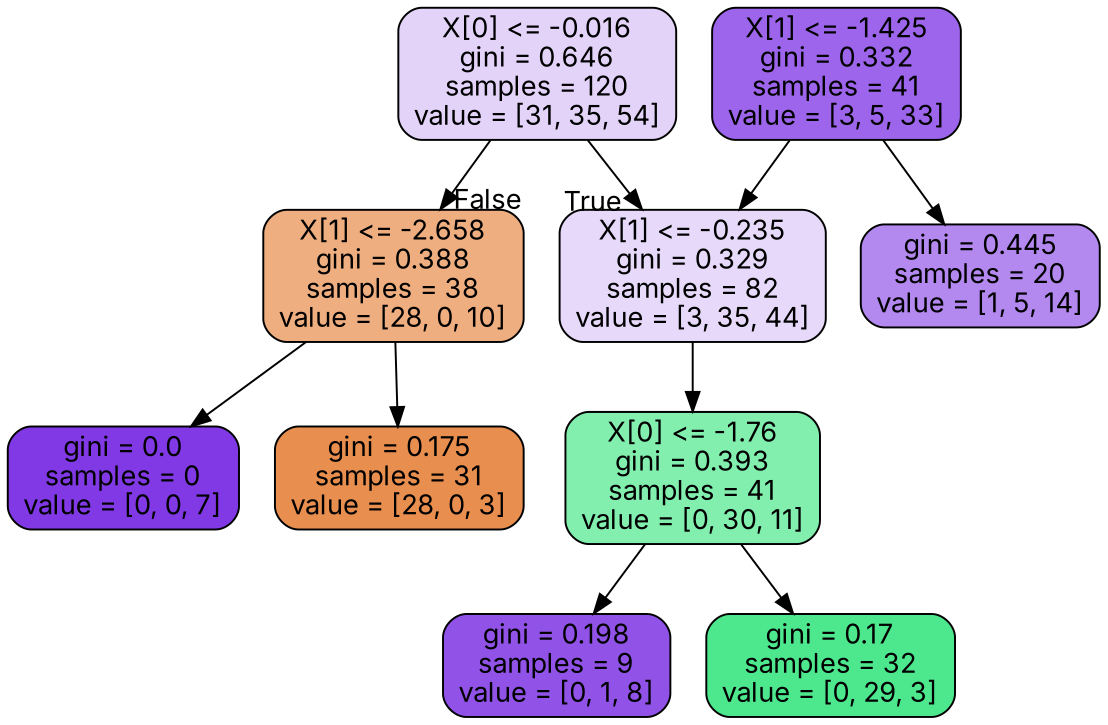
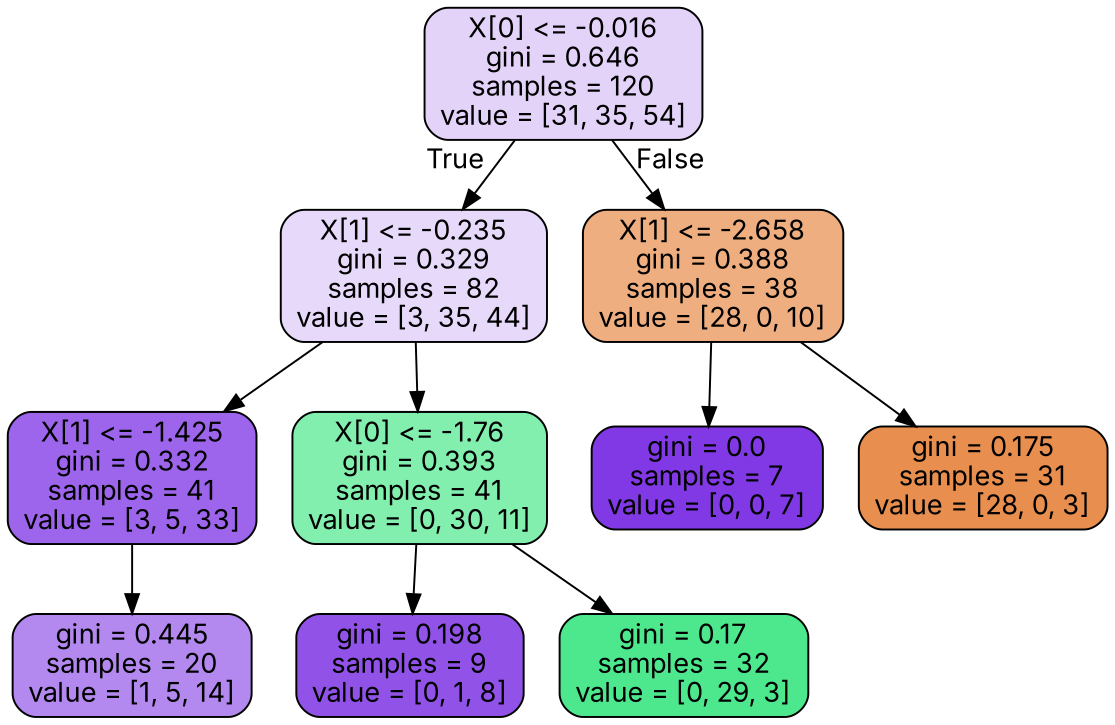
(771, 167) -> (282, 371)
(123, 478) -> (707, 478)
